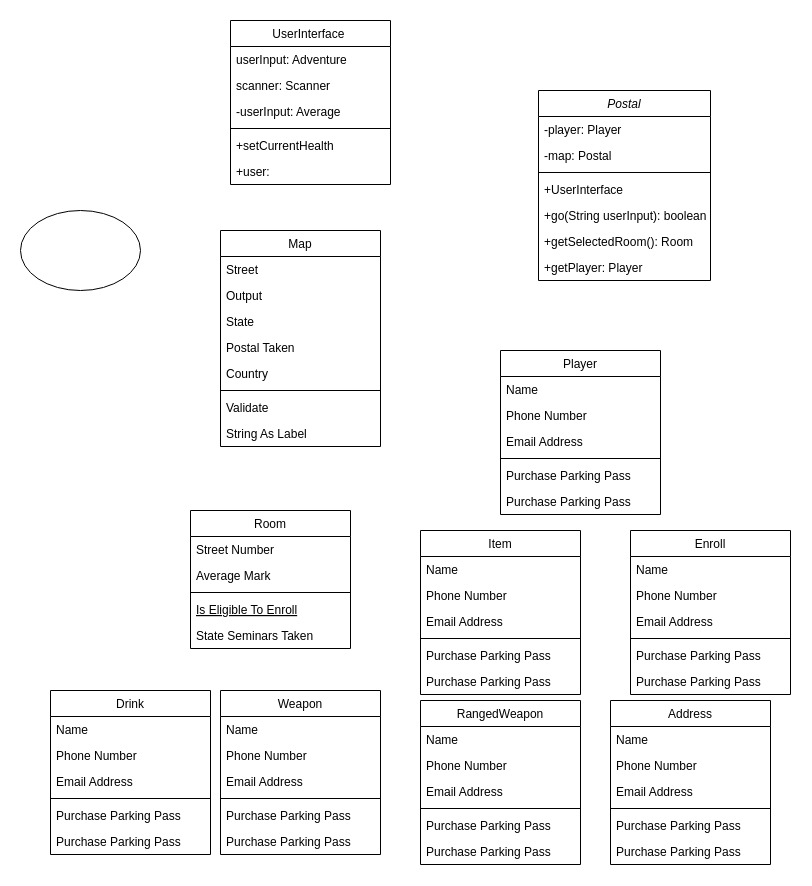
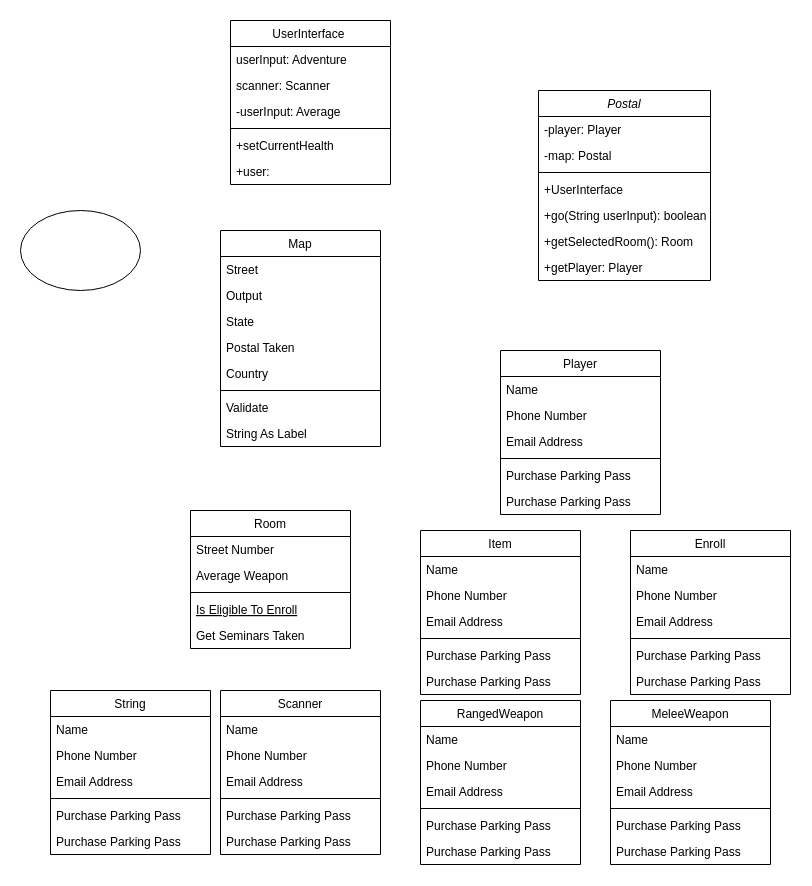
(235, 576) -> (241, 576)
(259, 636) -> (252, 636)
(130, 704) -> (130, 704)
(300, 704) -> (300, 704)
(690, 714) -> (690, 714)
